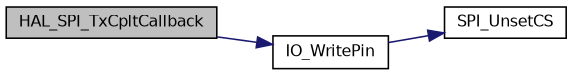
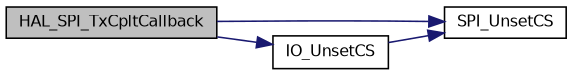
none -> (323, 21)
(331, 52) -> (331, 52)
